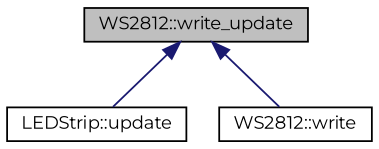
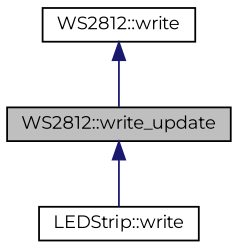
(252, 81) -> (119, 84)
(97, 124) -> (119, 224)
